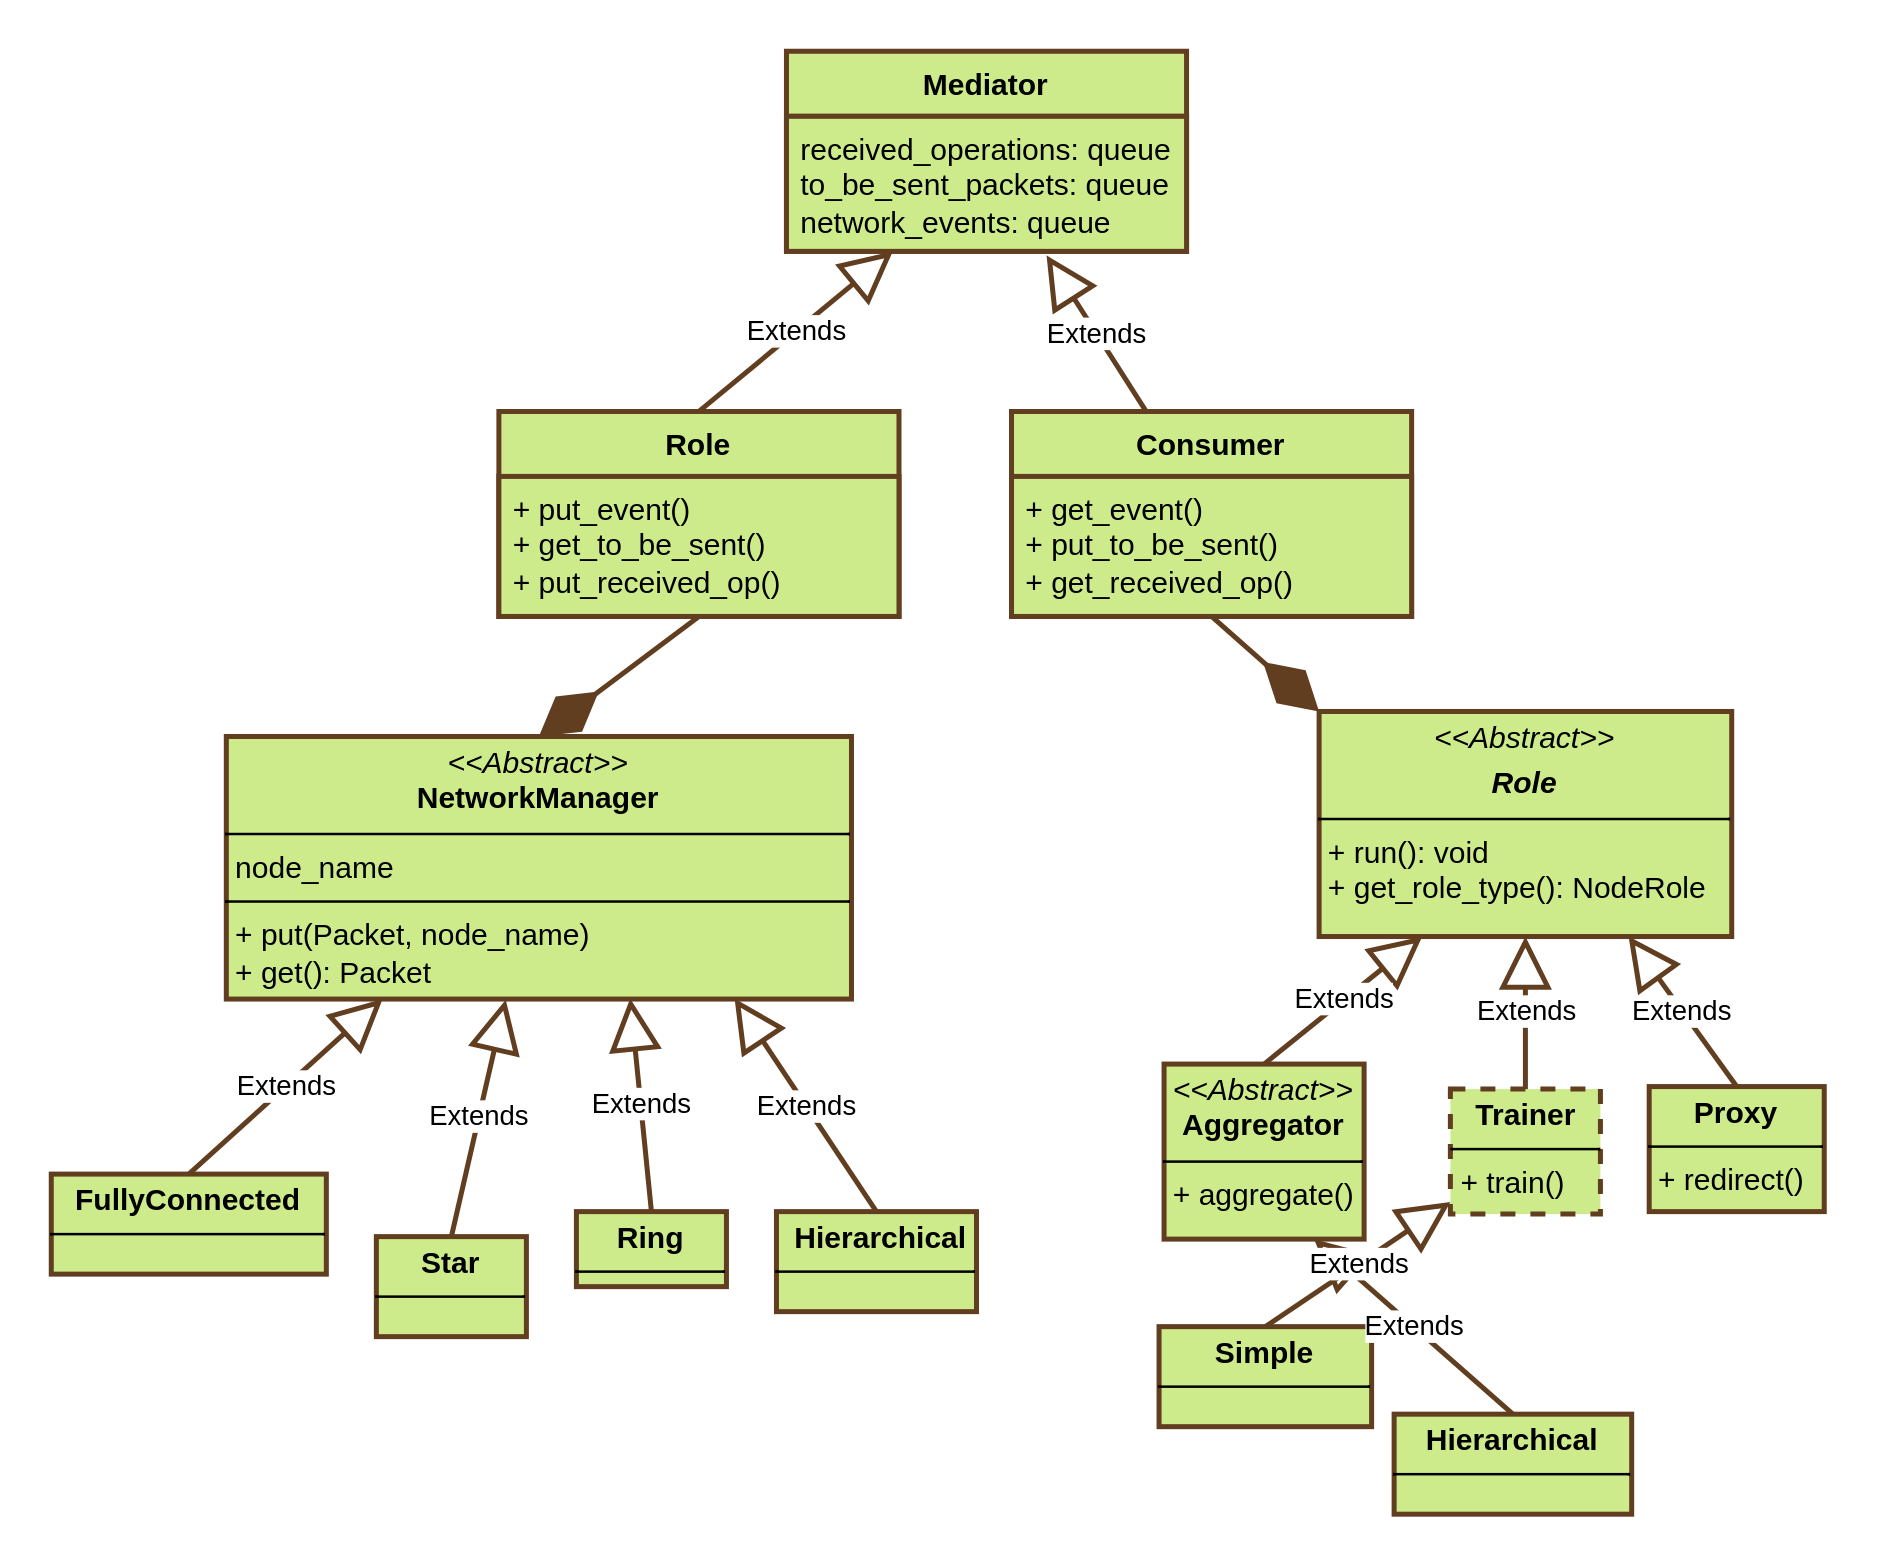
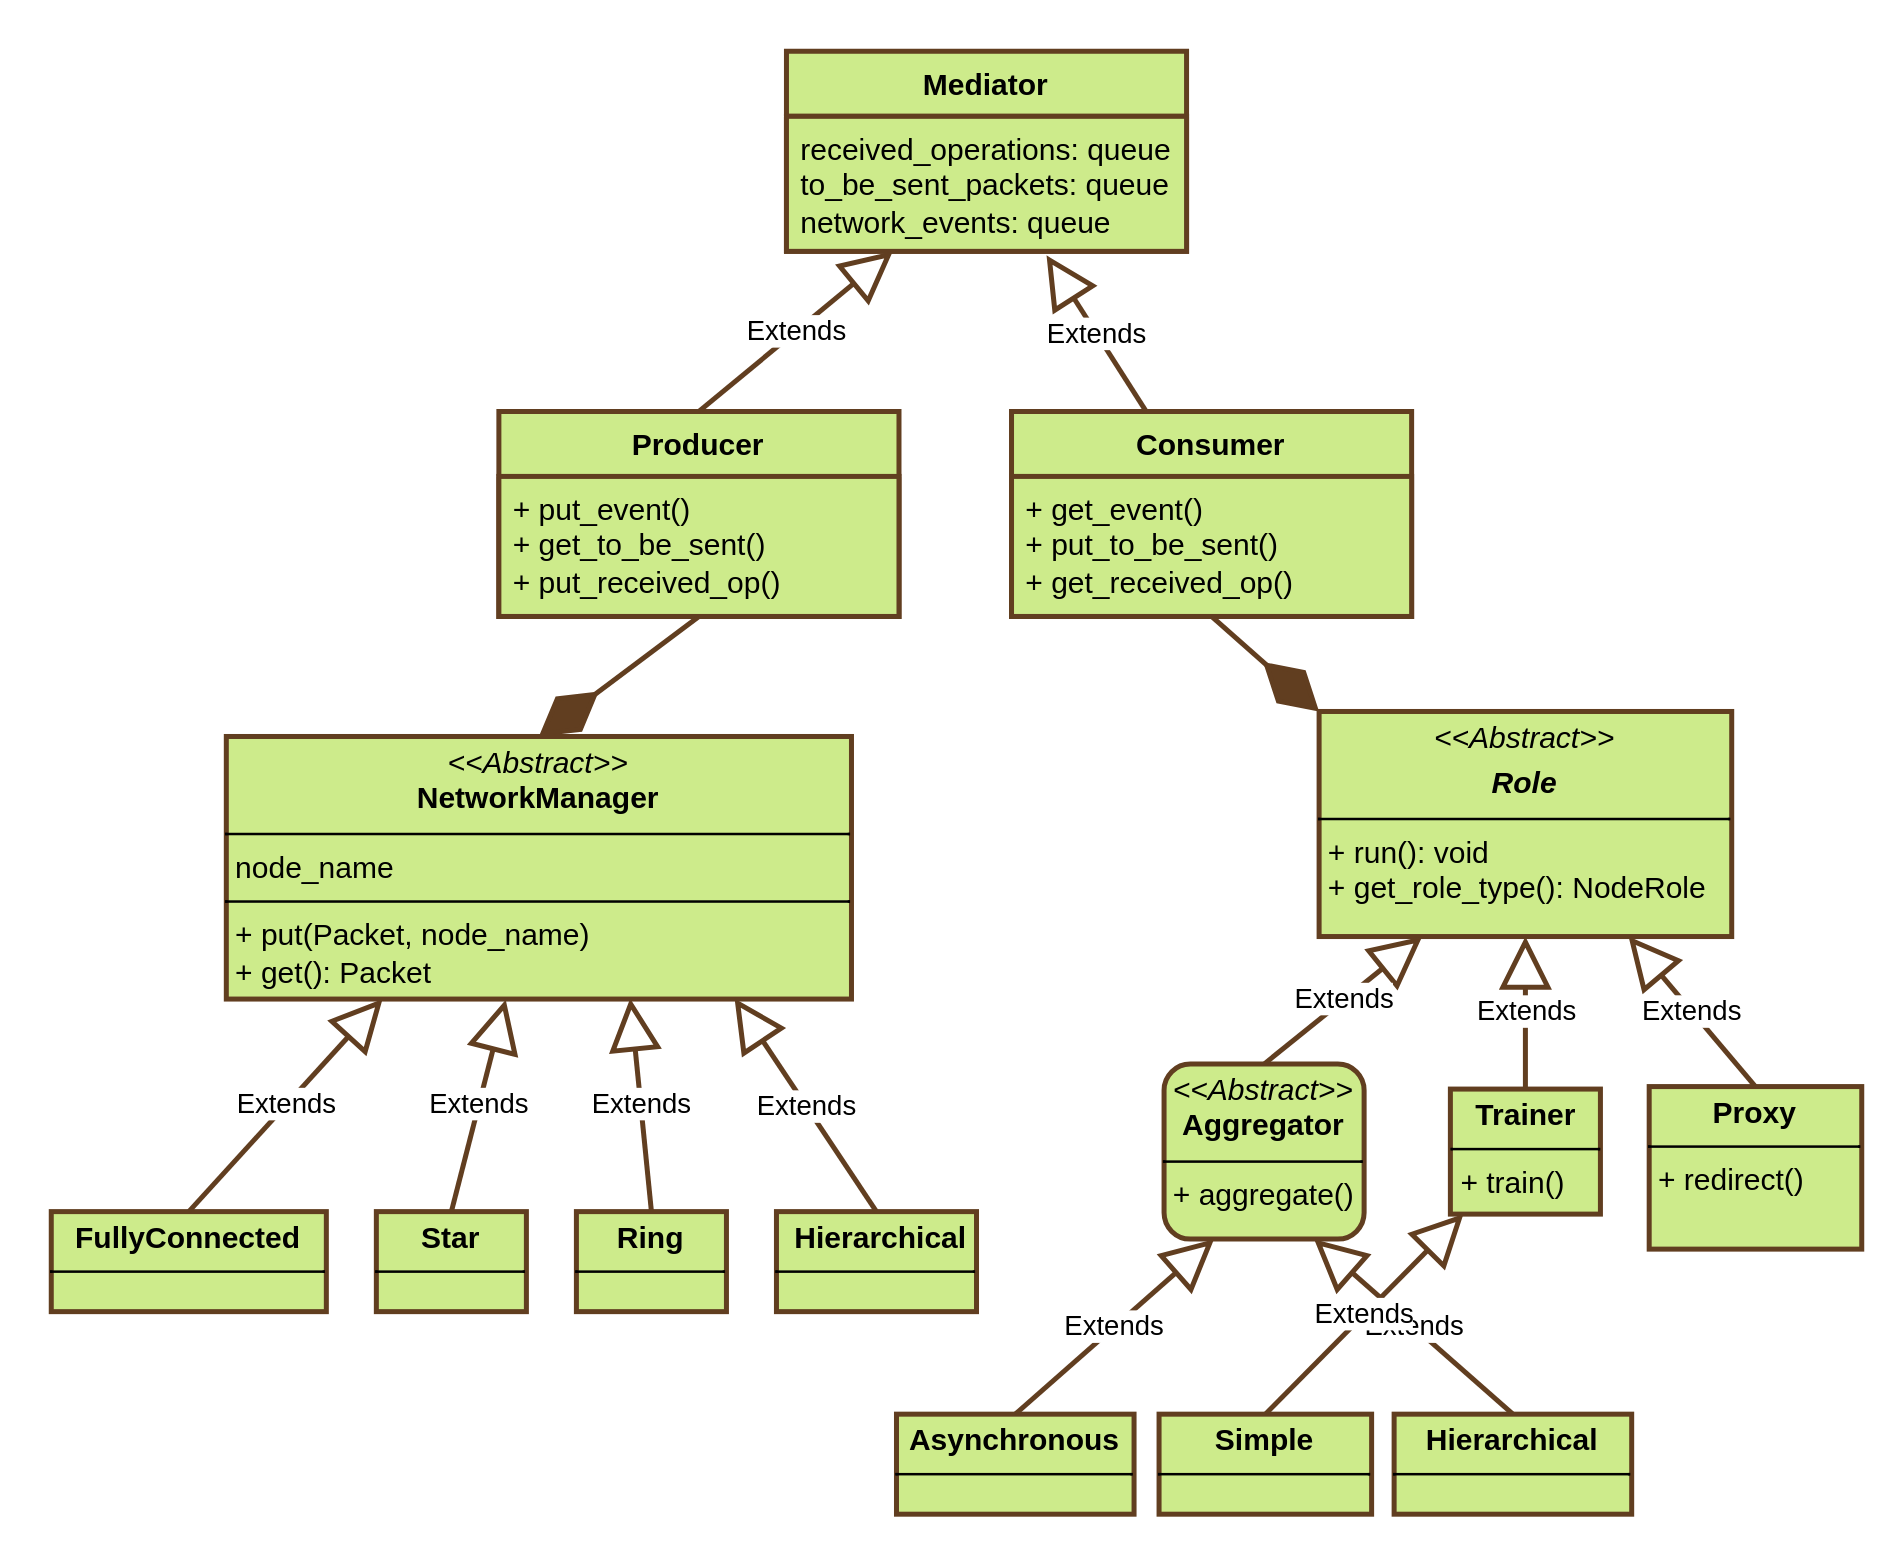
(699, 447) -> (699, 447)
(1736, 1149) -> (1755, 1168)
(1264, 1151) -> (1264, 1151)
(1525, 1151) -> (1525, 1151)
(189, 1224) -> (189, 1261)
(651, 1249) -> (651, 1261)
(451, 1286) -> (451, 1261)
none -> (1069, 1366)
(1265, 1376) -> (1265, 1464)
none -> (1015, 1464)
